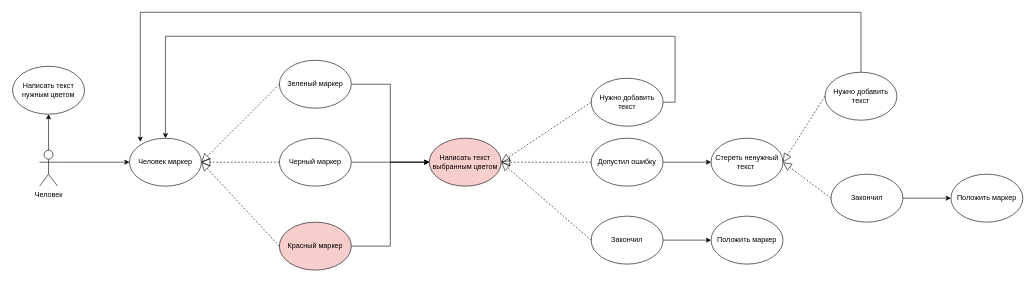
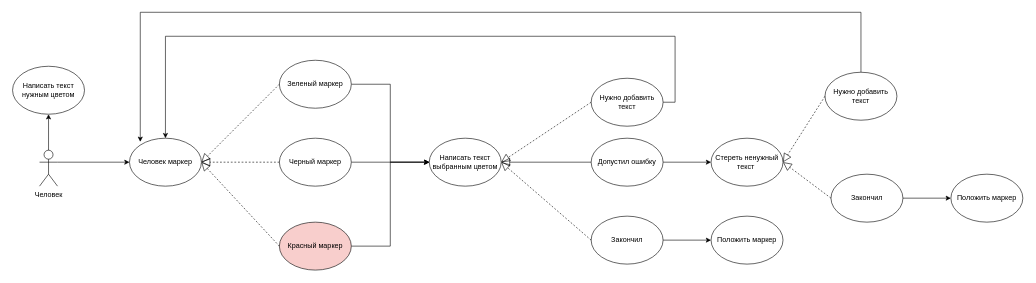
(465, 162) -> (465, 162)
(550, 162) -> (550, 162)
